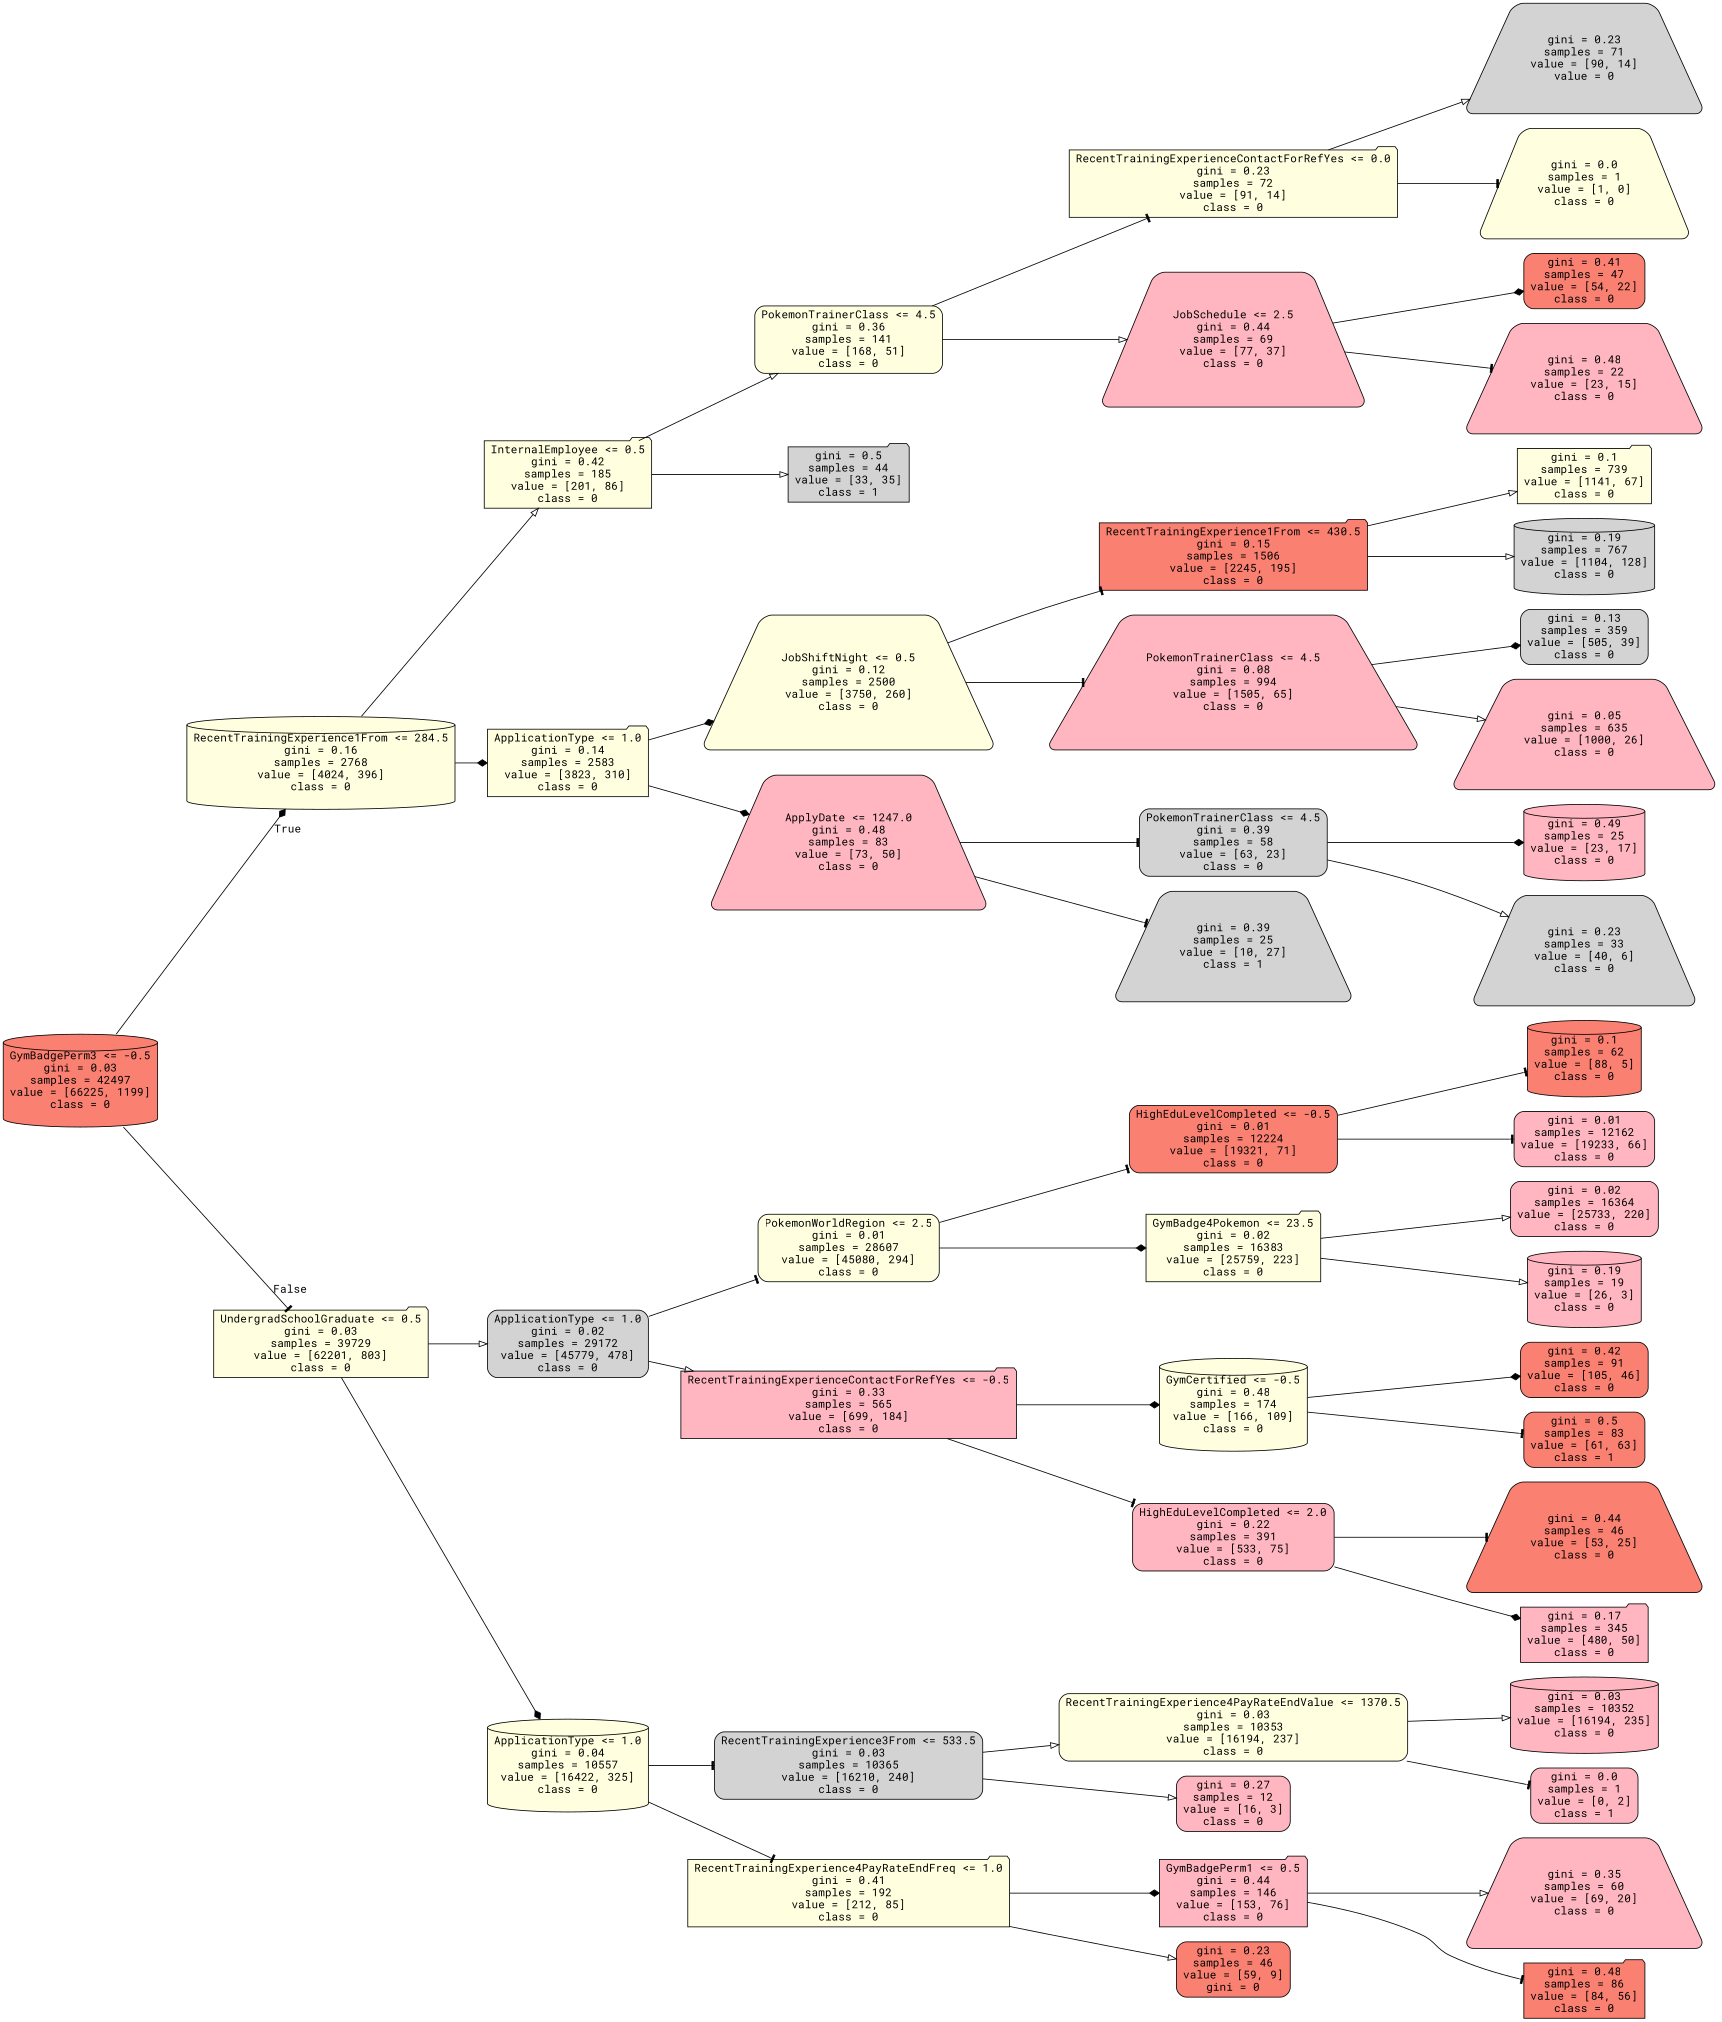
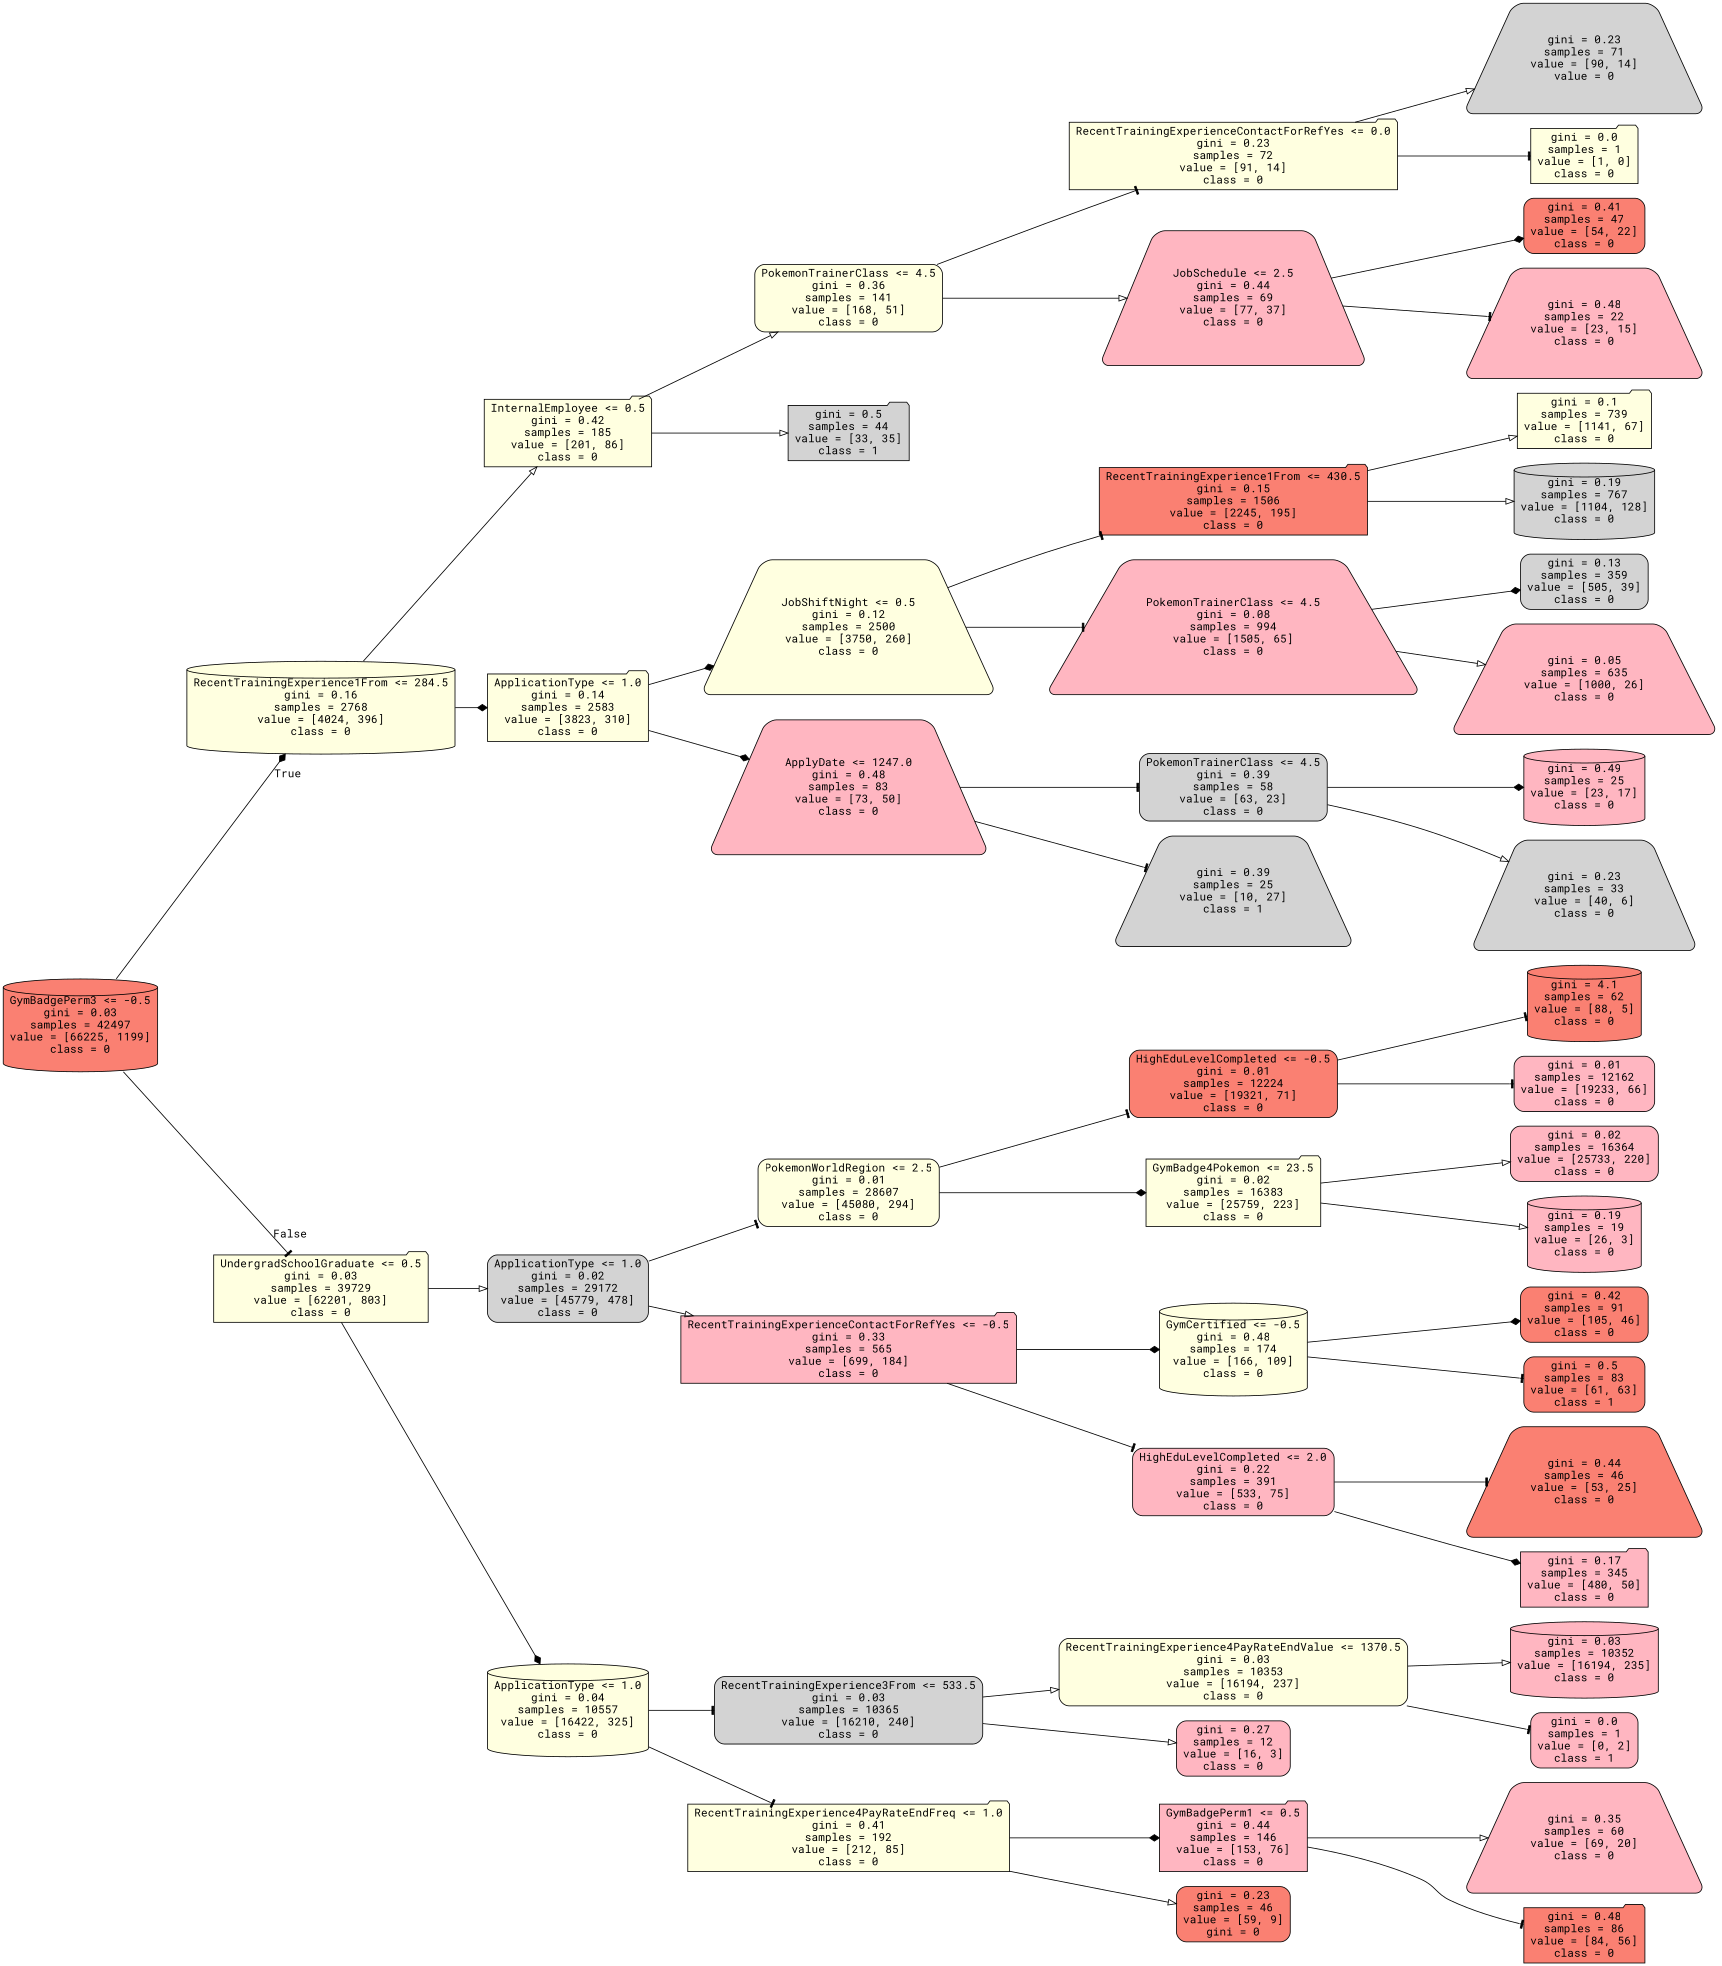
(1584, 184) -> (1584, 156)
(1584, 1059) -> (1584, 1003)
